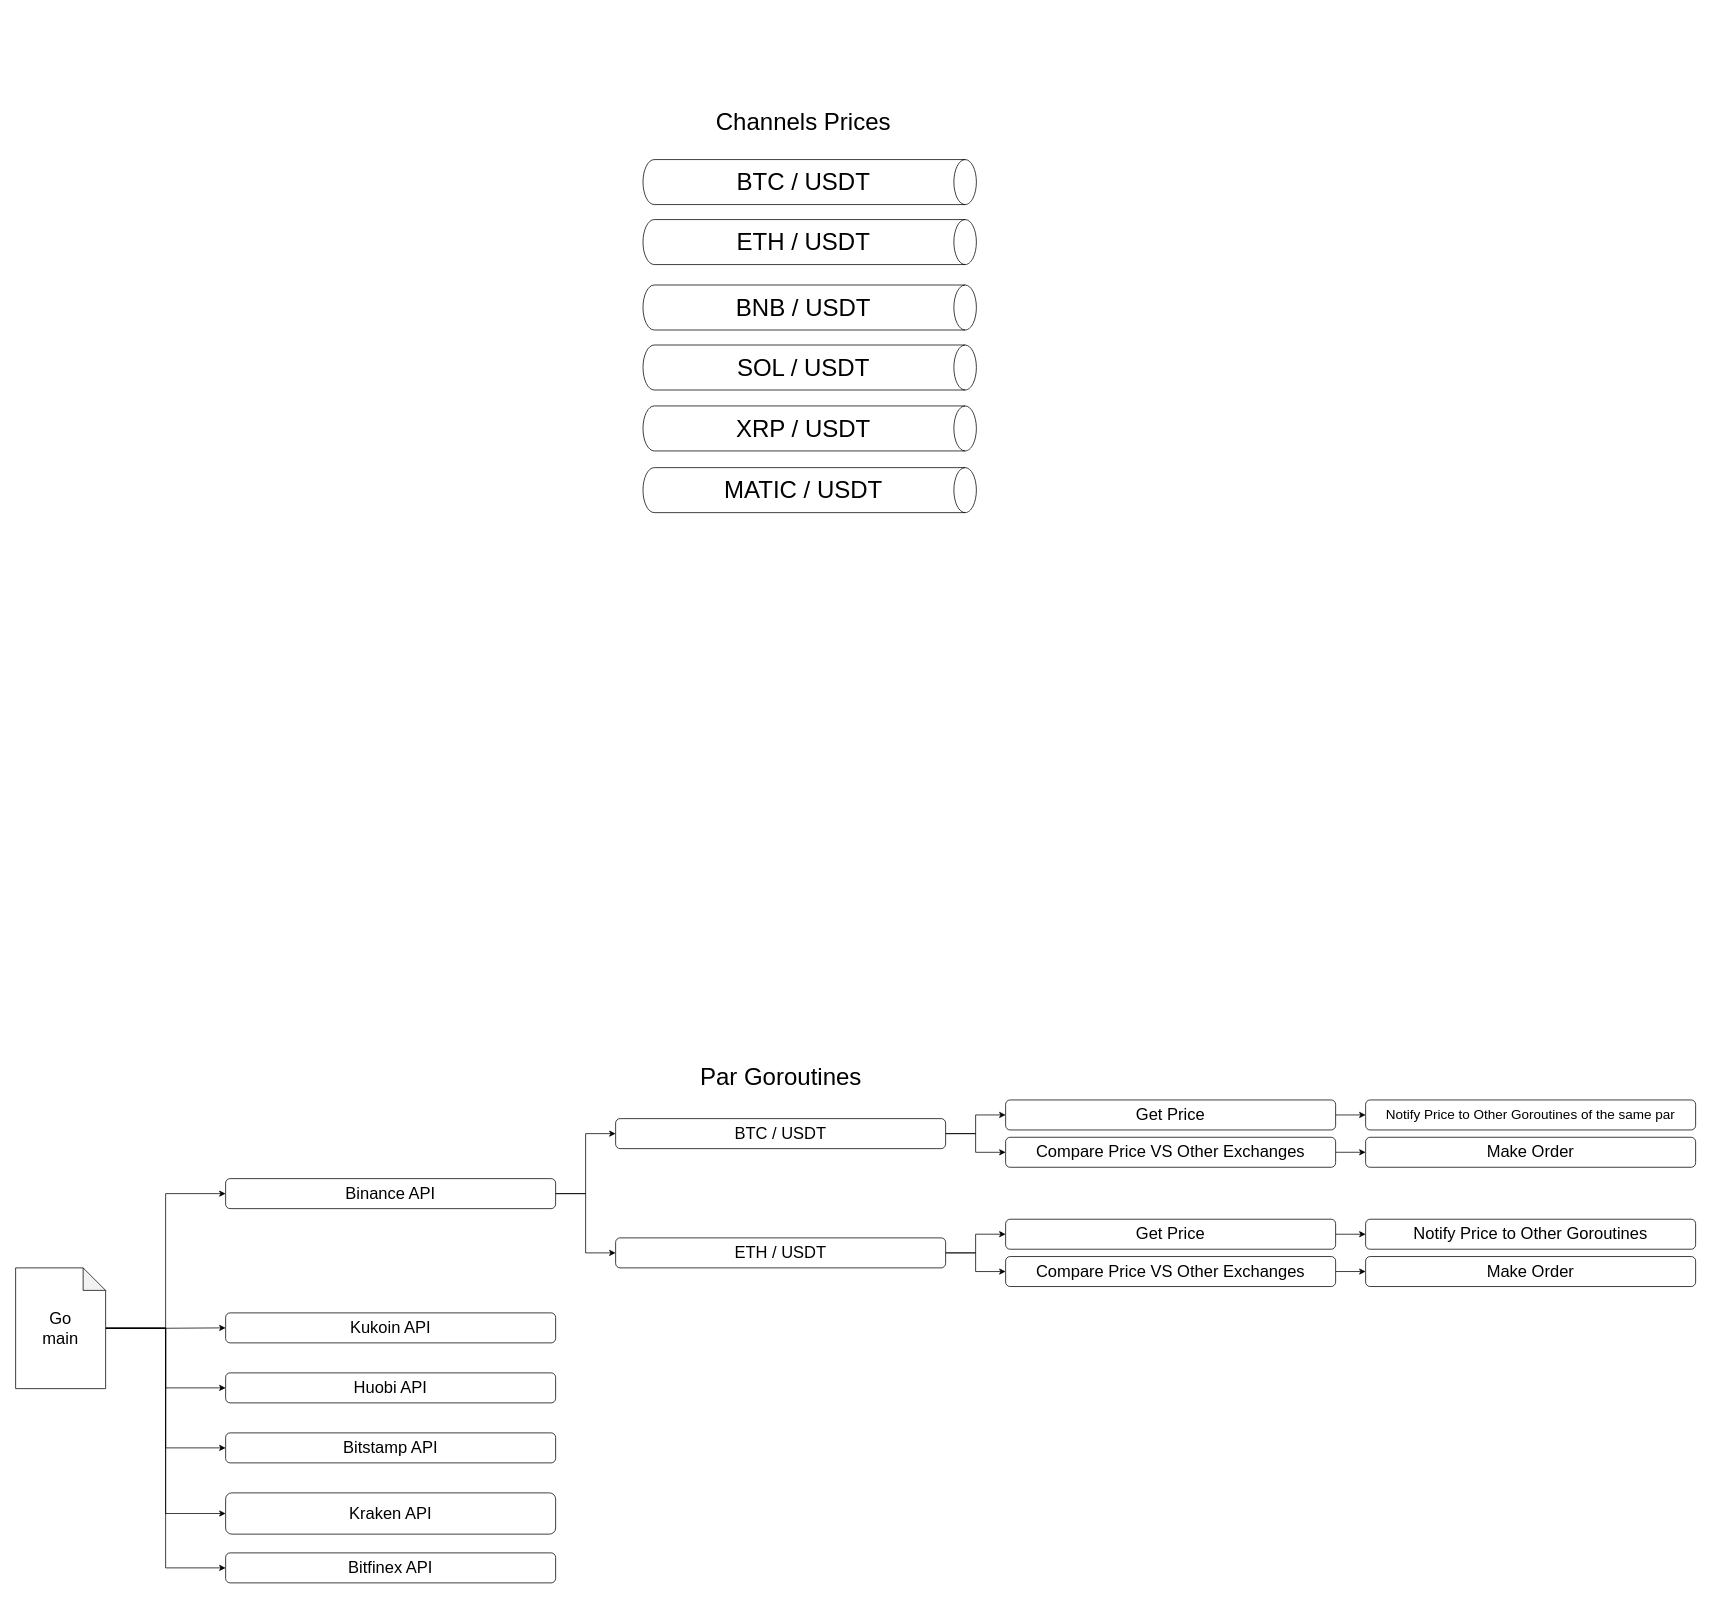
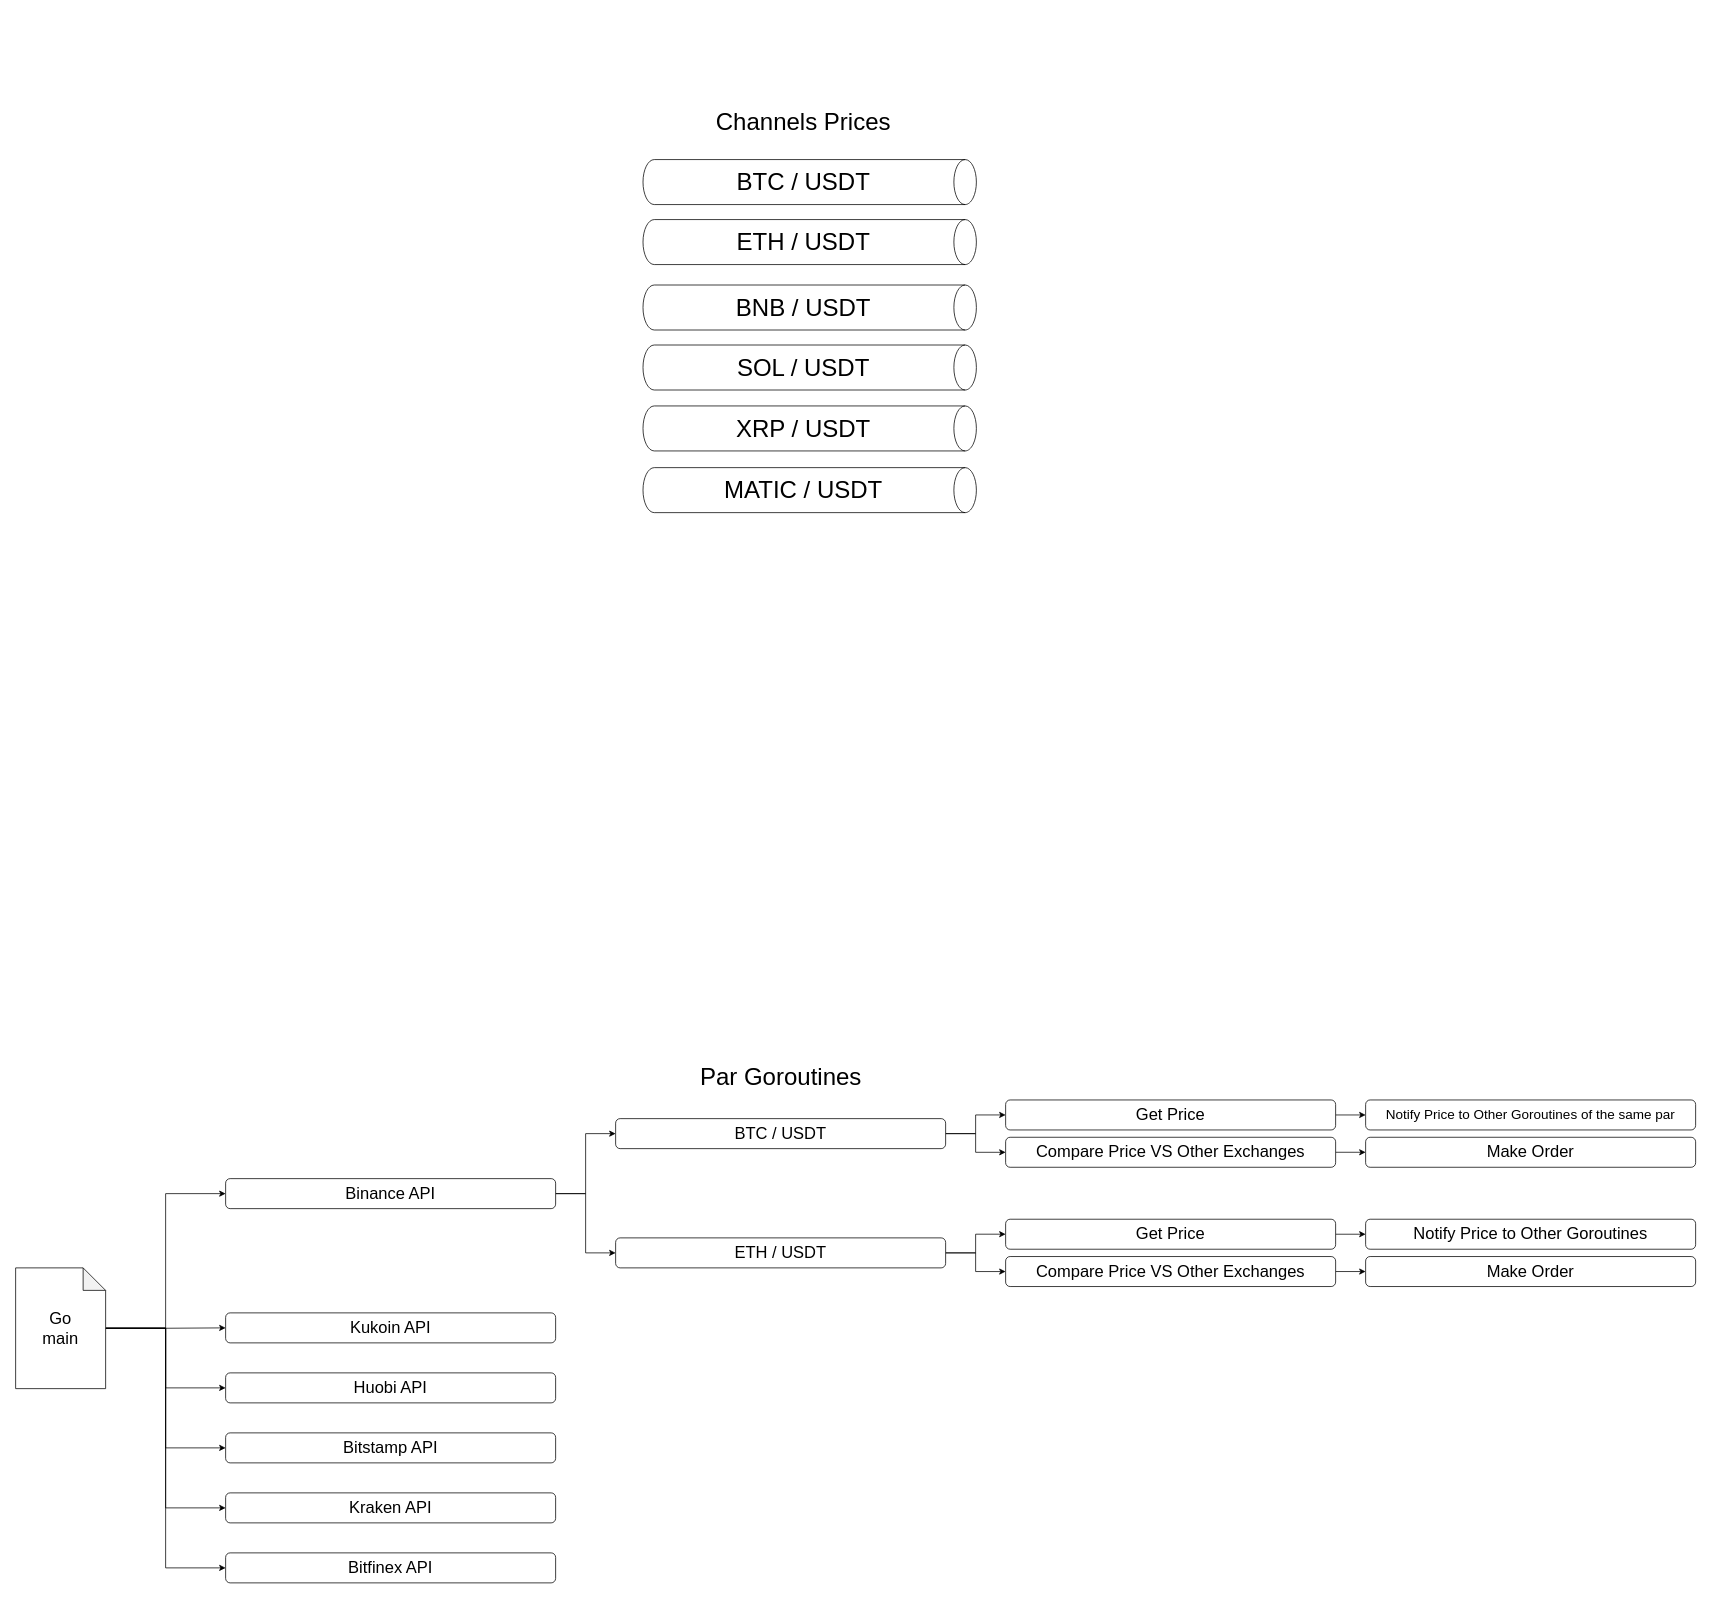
(390, 1514) -> (390, 1508)
